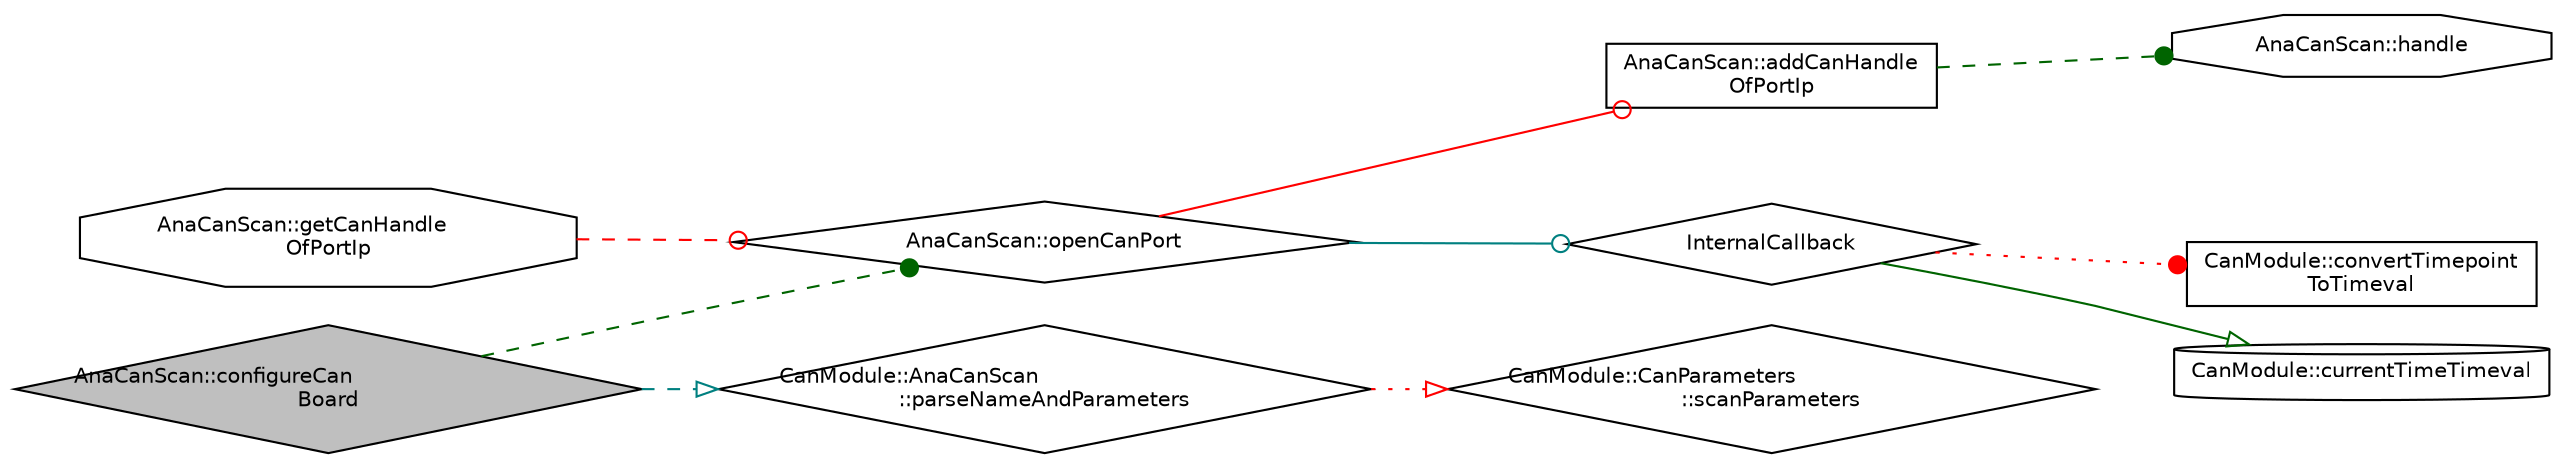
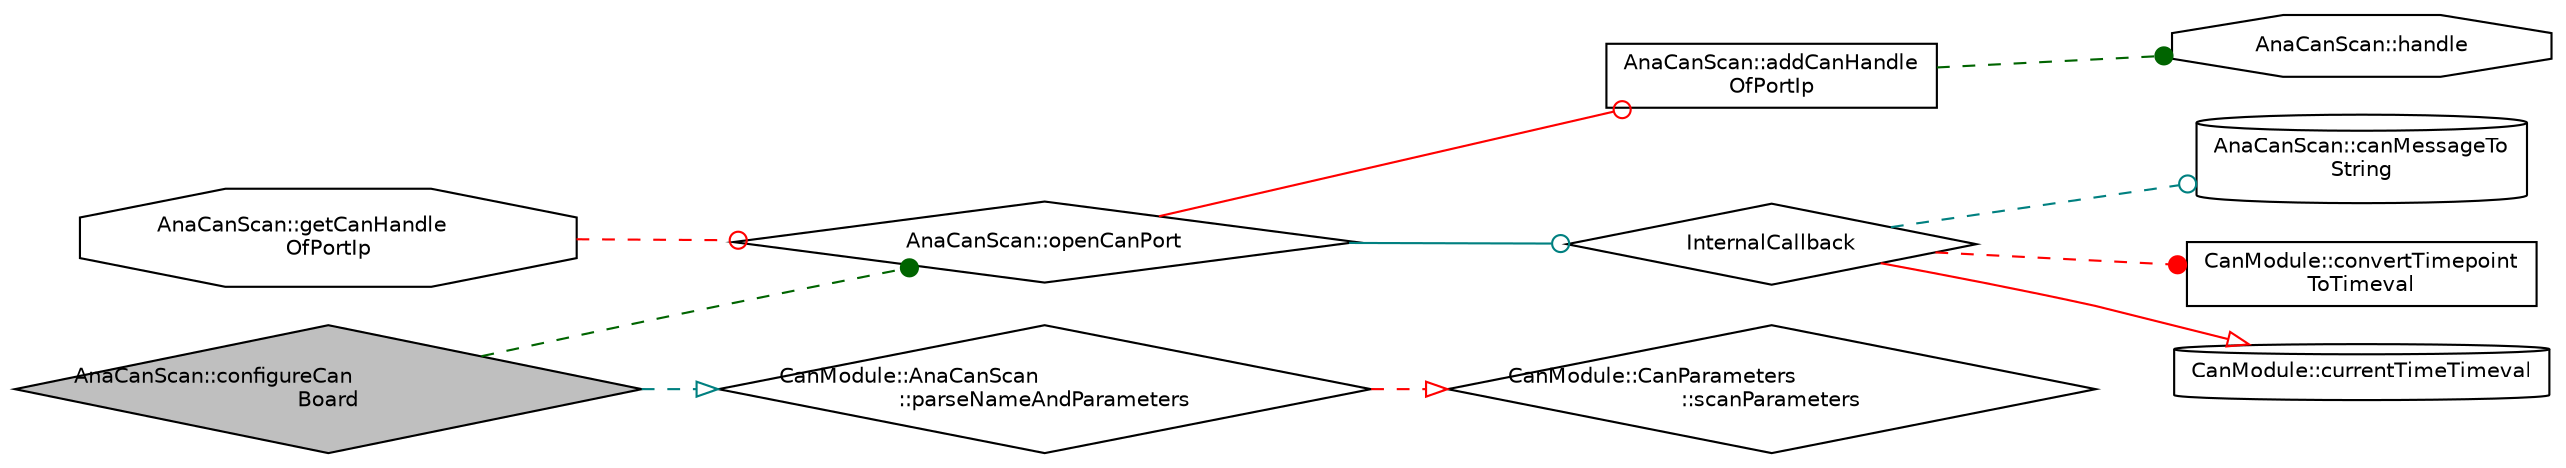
none -> (2362, 159)
(2052, 258) -> (2052, 258)
(2055, 297) -> (2055, 297)
(1399, 389) -> (1399, 389)
